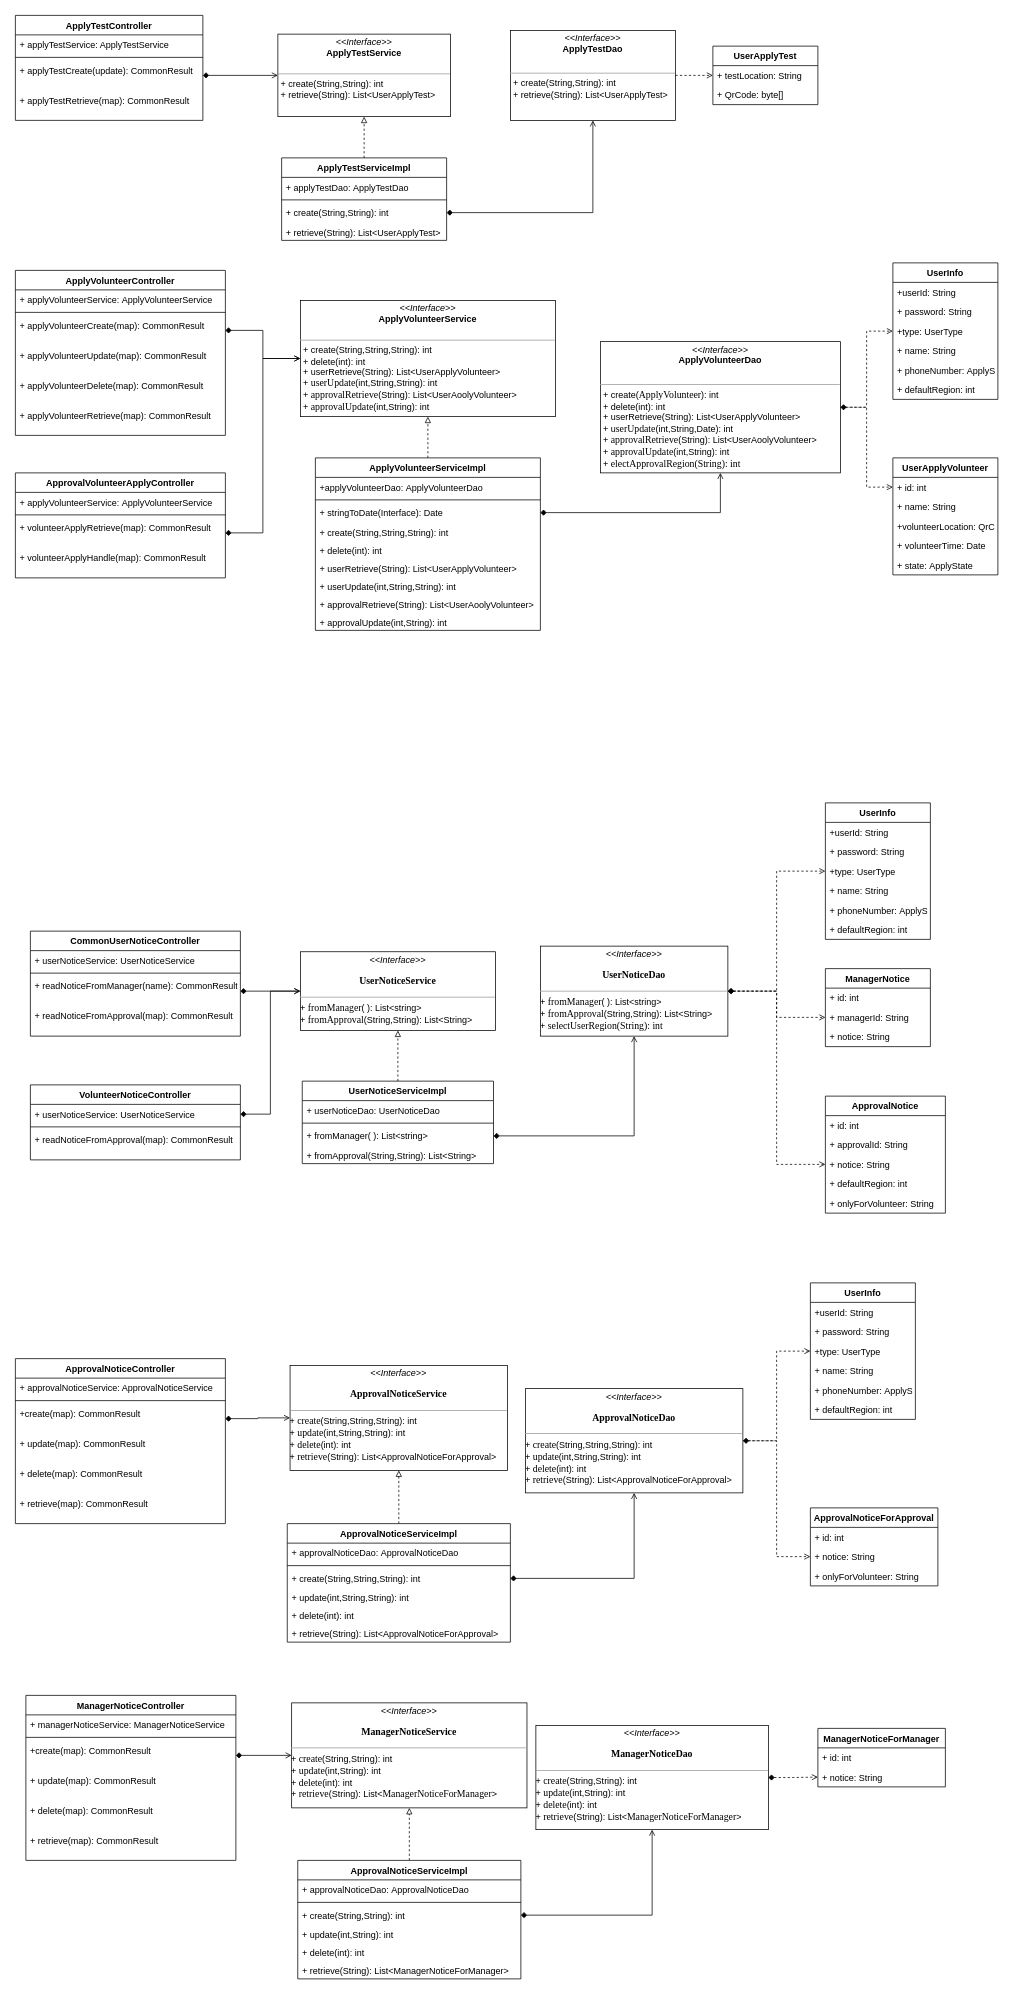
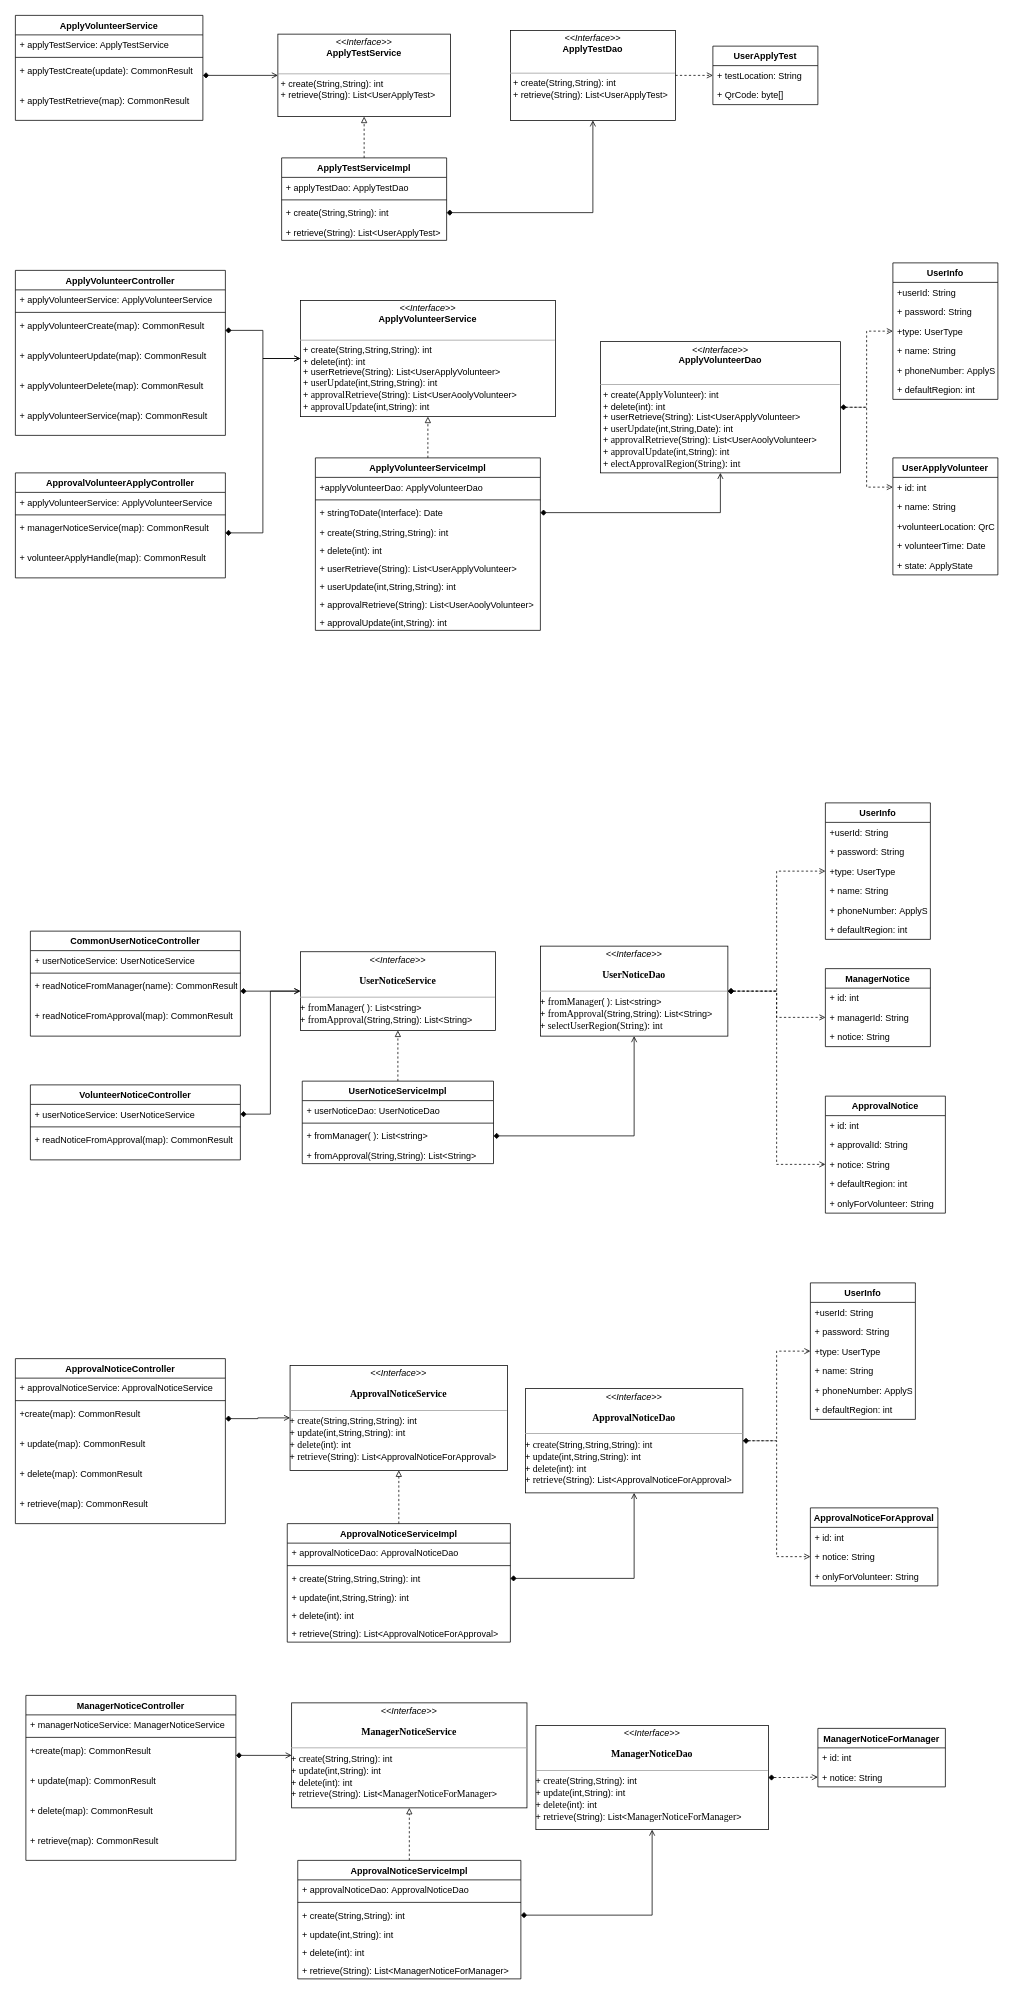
(109, 26) -> (109, 26)
(122, 416) -> (119, 416)
(122, 528) -> (118, 528)
